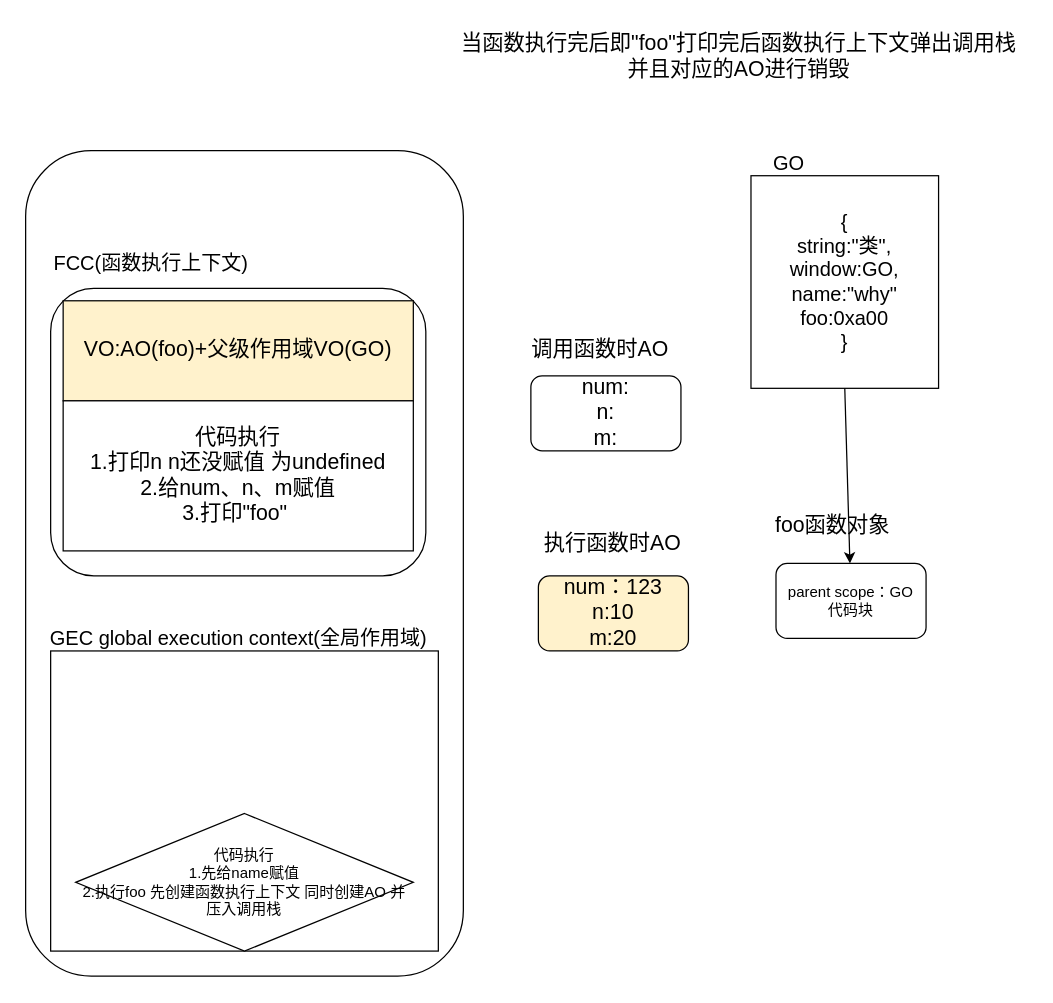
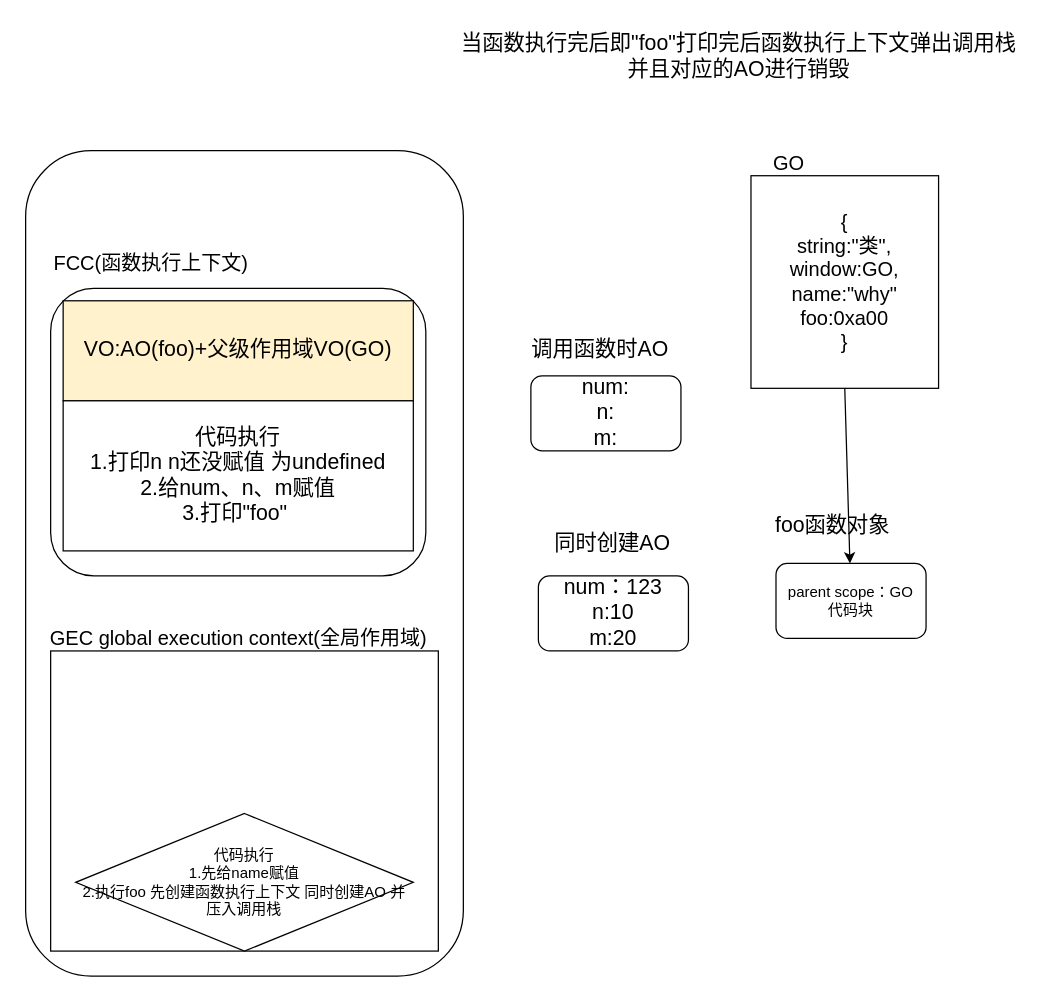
(613, 544) -> (613, 544)
(613, 613) -> (613, 613)
